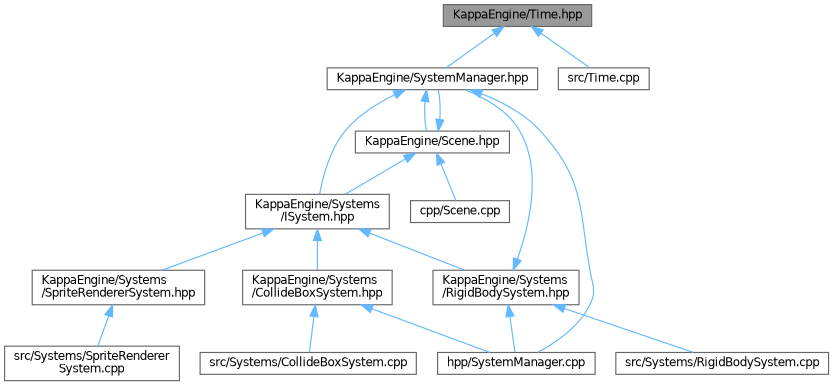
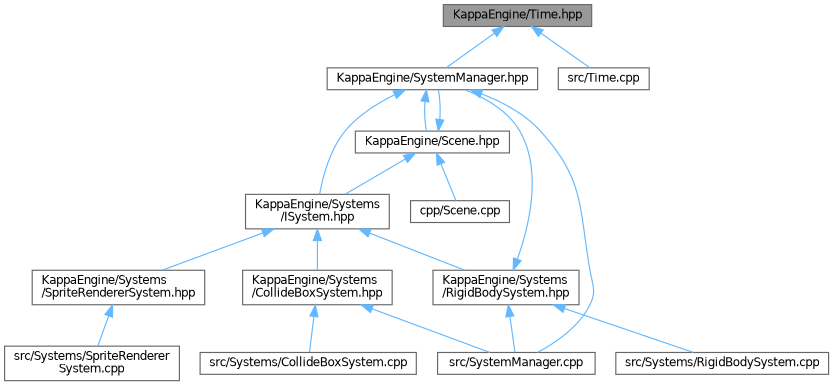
(516, 363) -> (516, 363)
